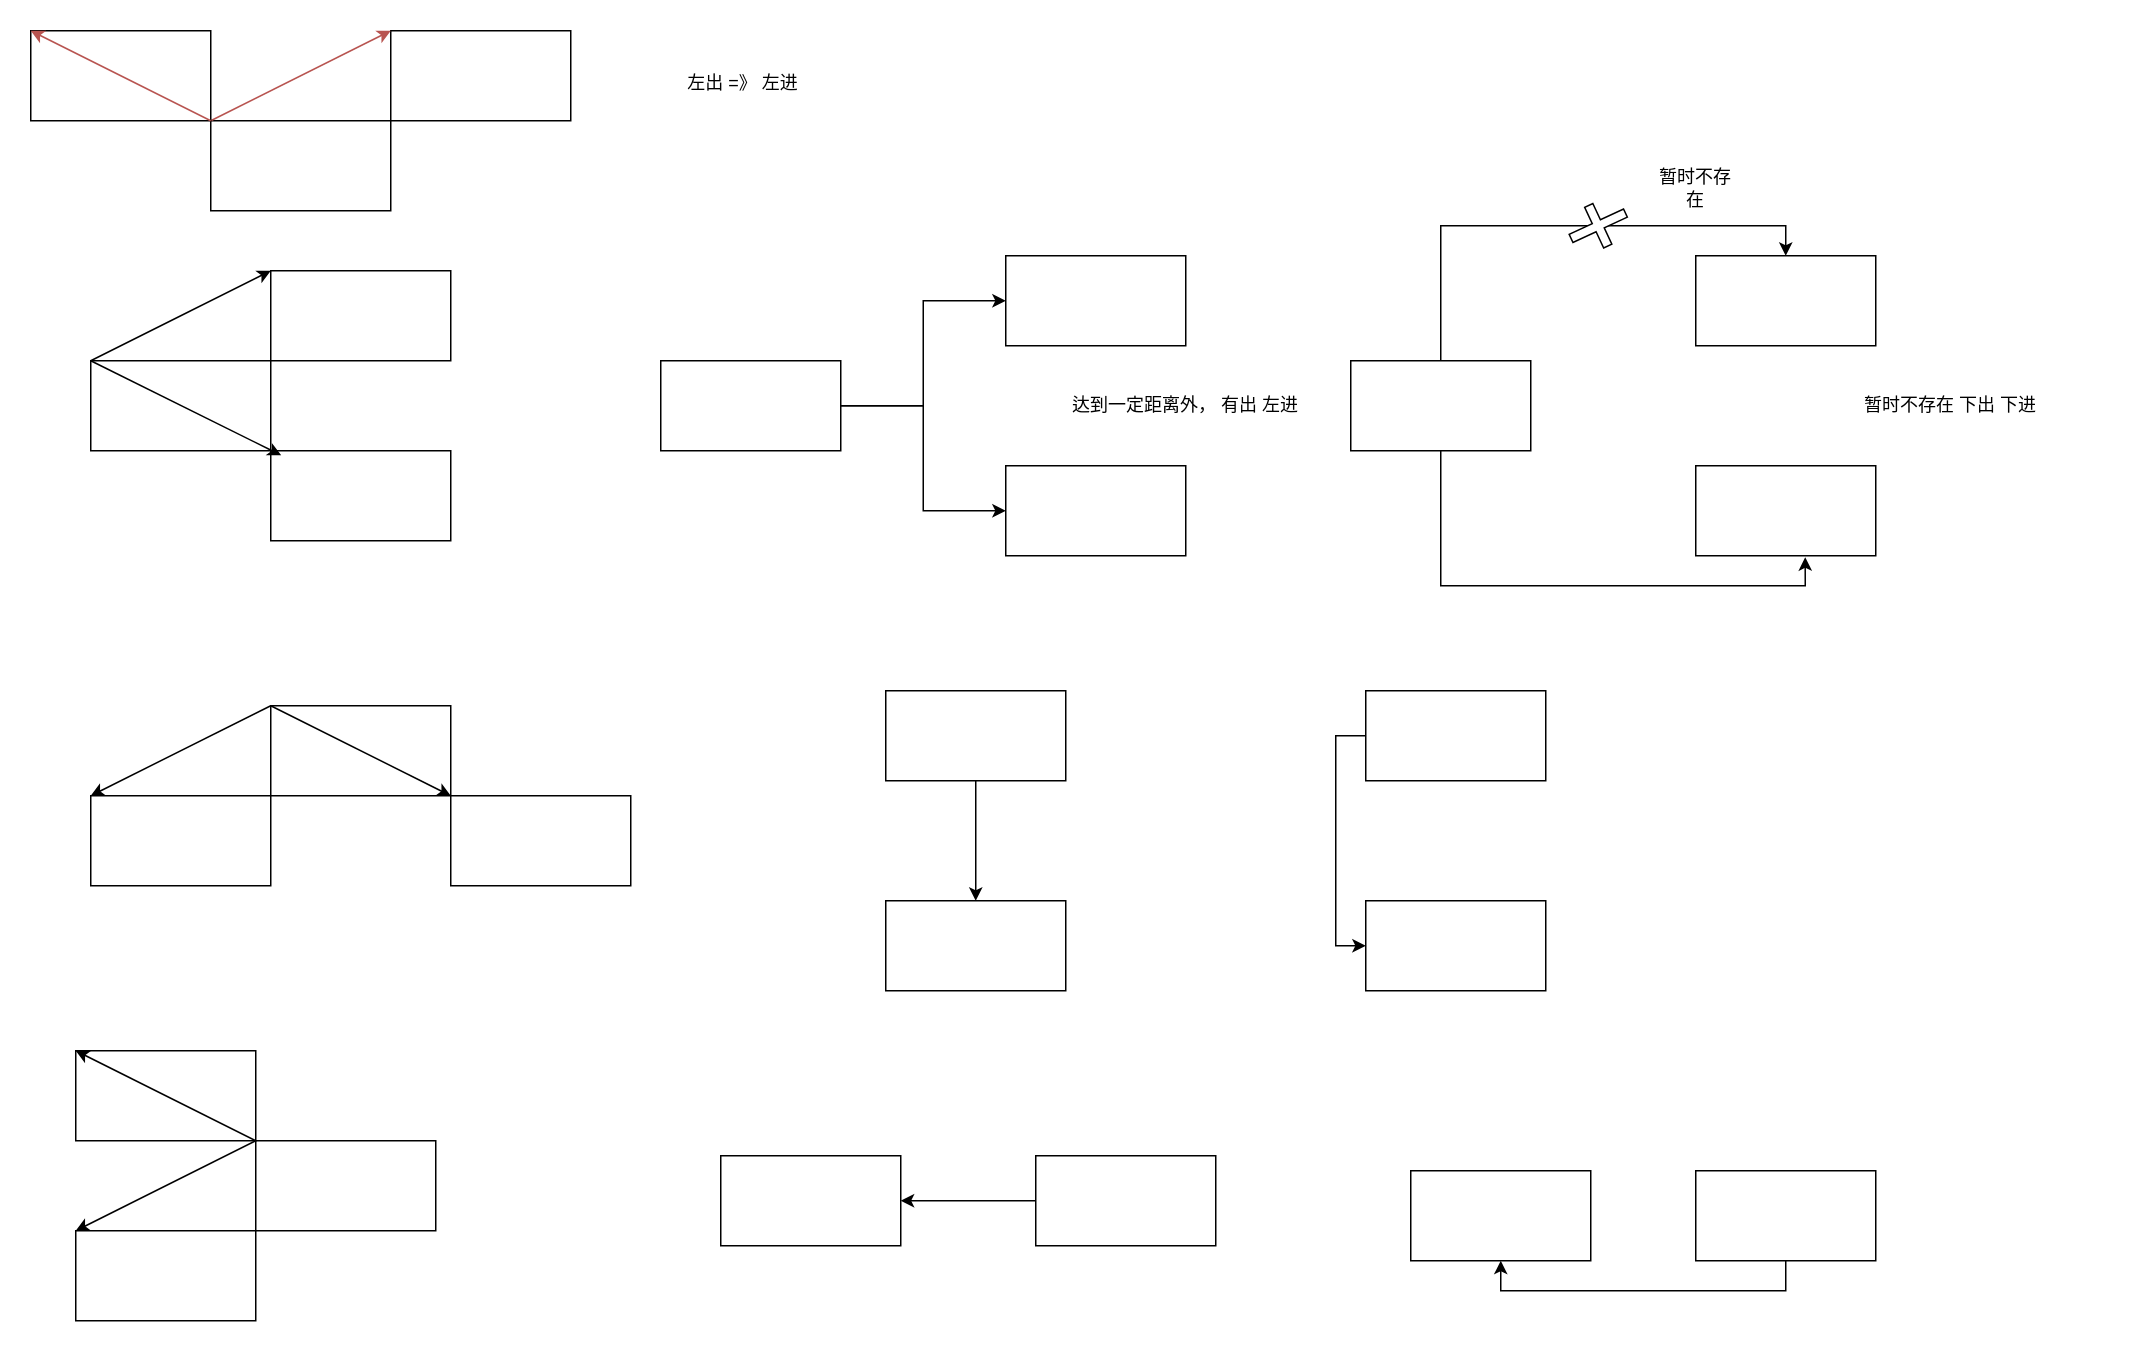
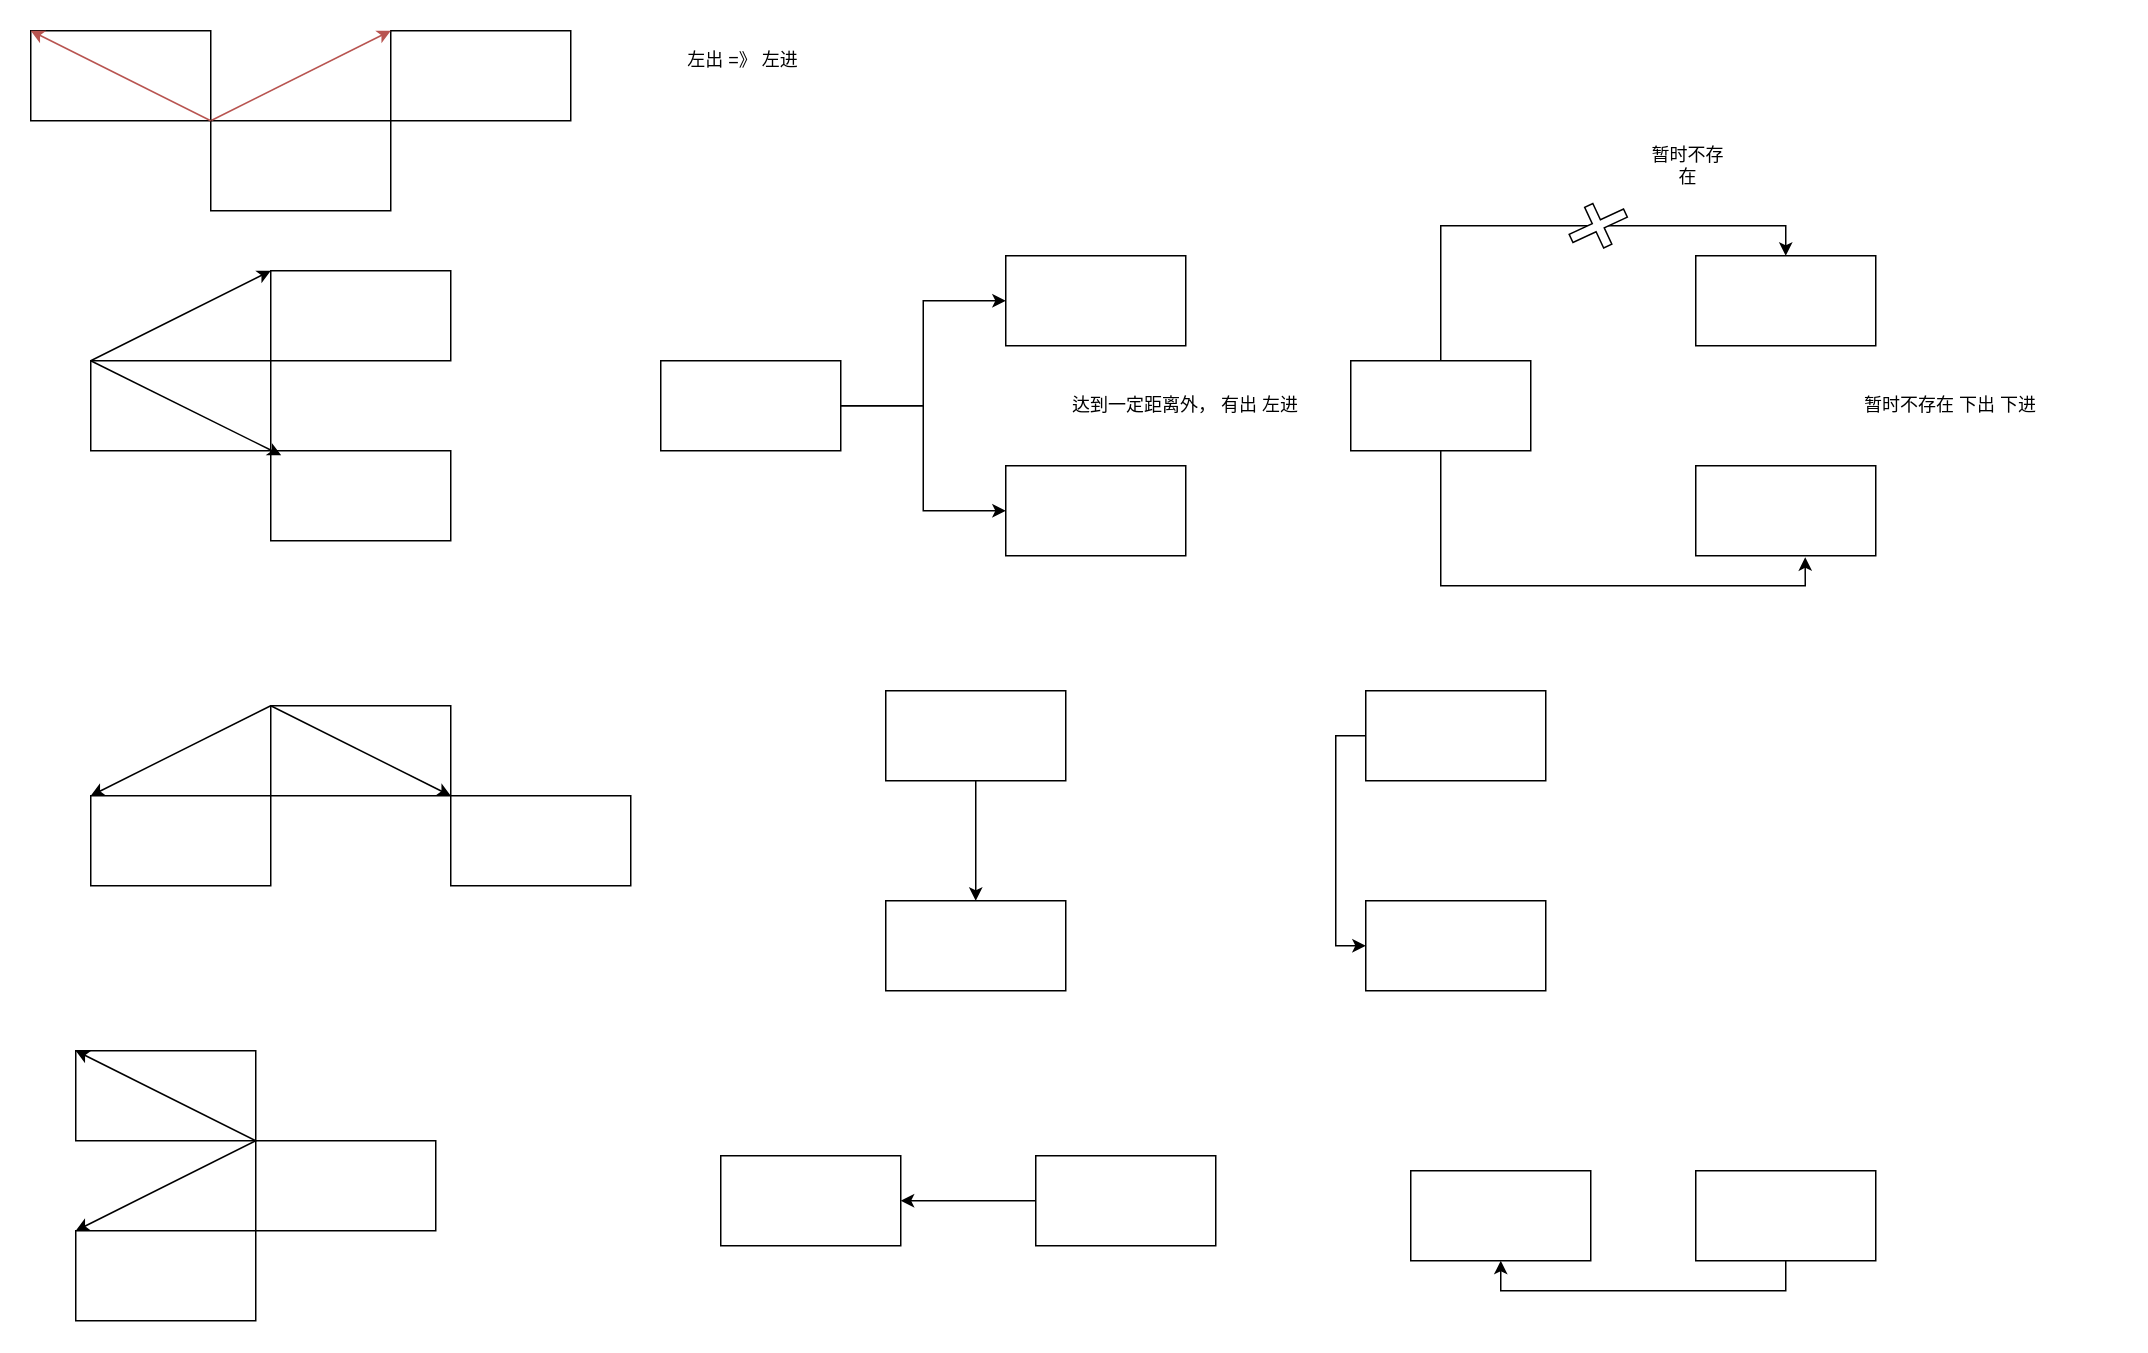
(743, 83) -> (743, 61)
(1696, 188) -> (1688, 166)
